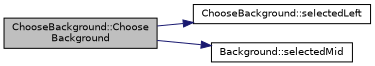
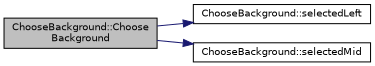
(282, 52) -> (282, 52)
